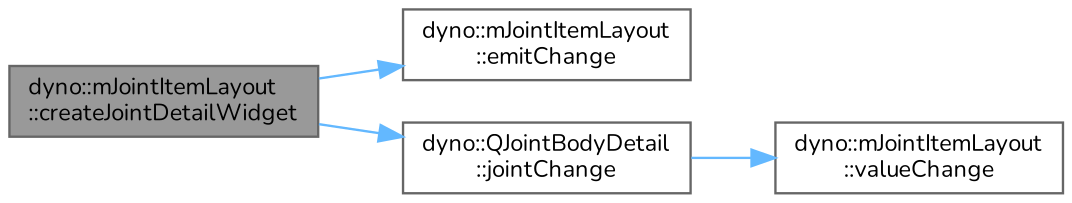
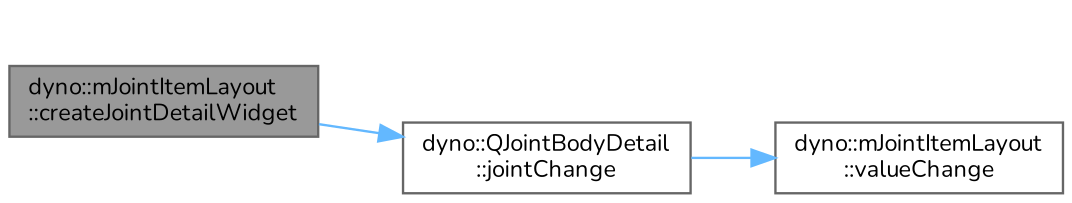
(547, 45) -> none
